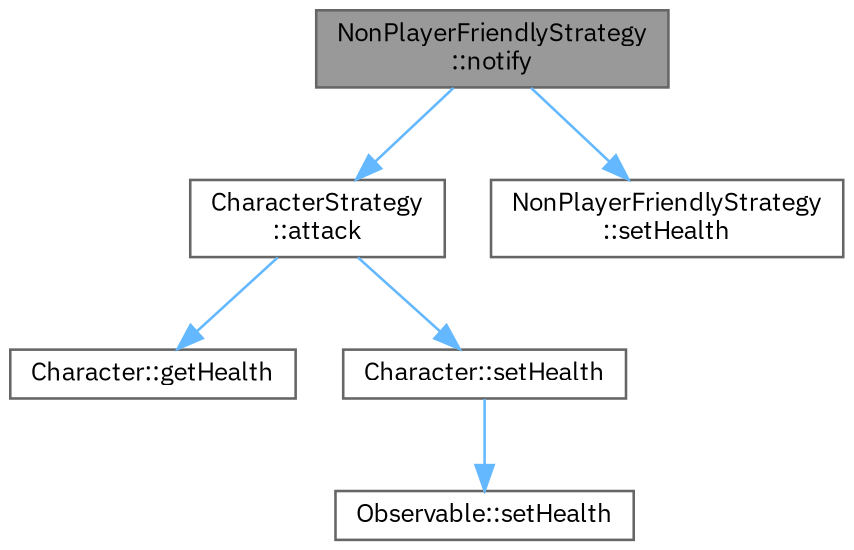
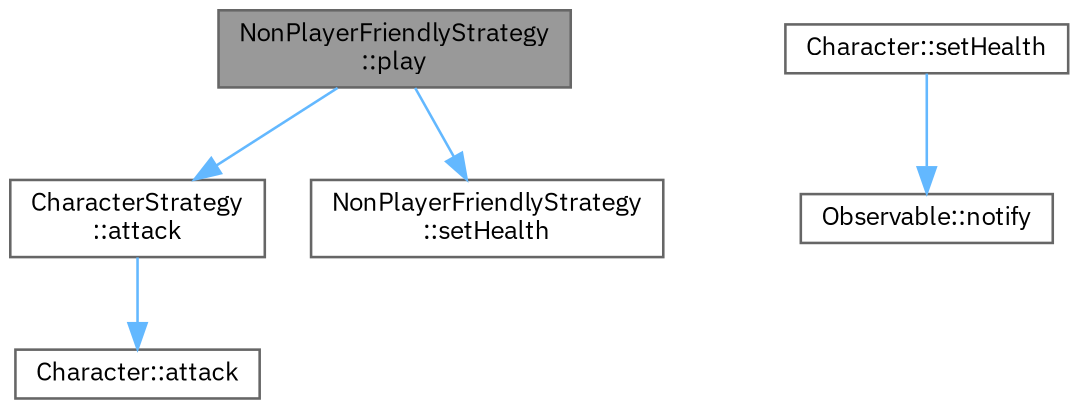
(492, 49) -> (395, 49)
(399, 294) -> none
(153, 374) -> (138, 374)
(485, 515) -> (927, 219)
